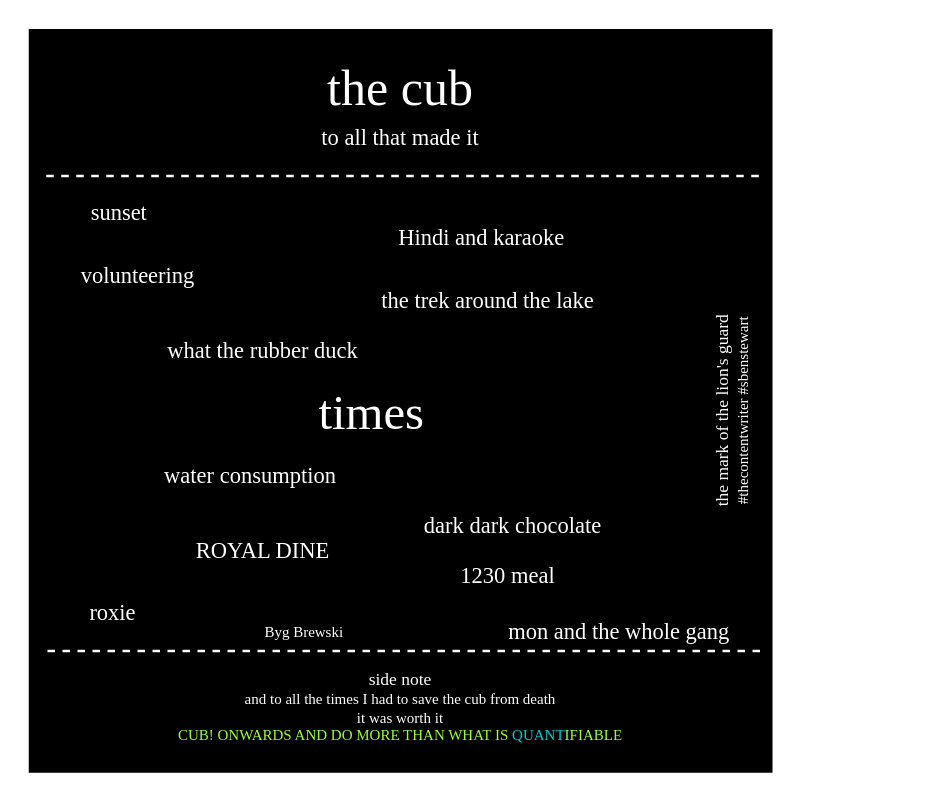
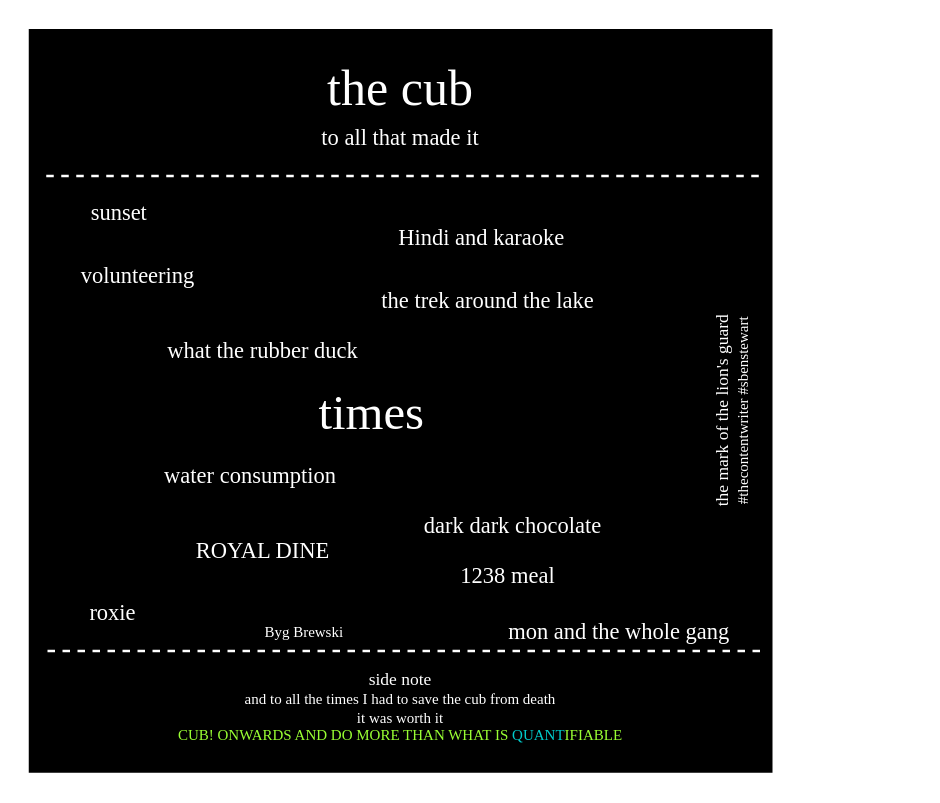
(508, 576) -> (508, 576)
